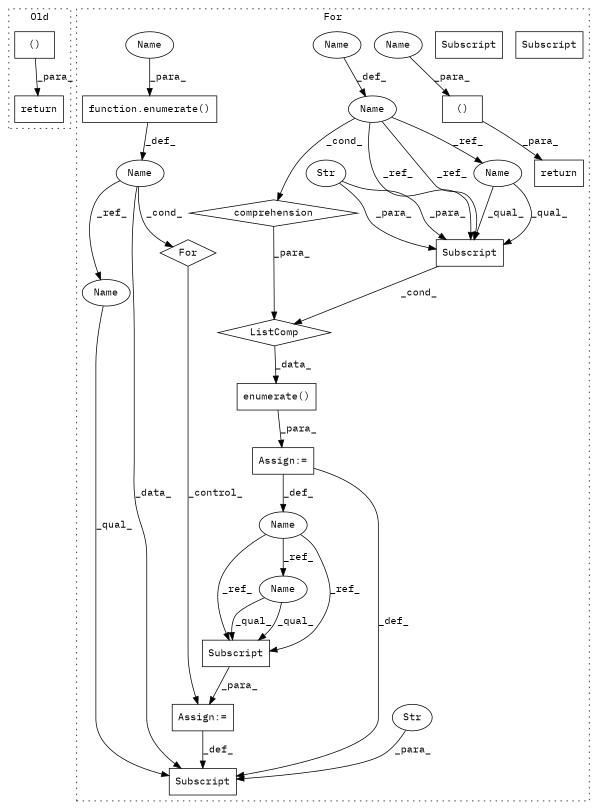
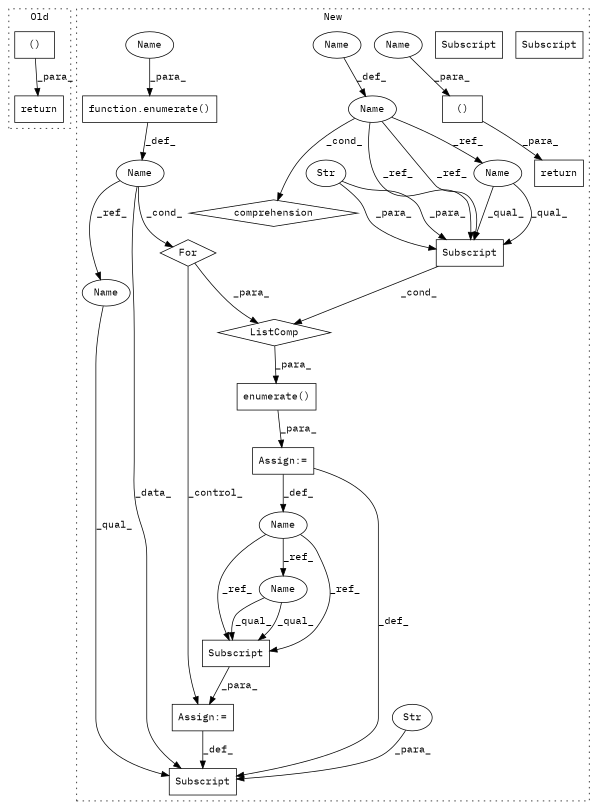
(333, 17) -> (333, 17)
(274, 269) -> (220, 294)
(294, 365) -> (294, 365)
